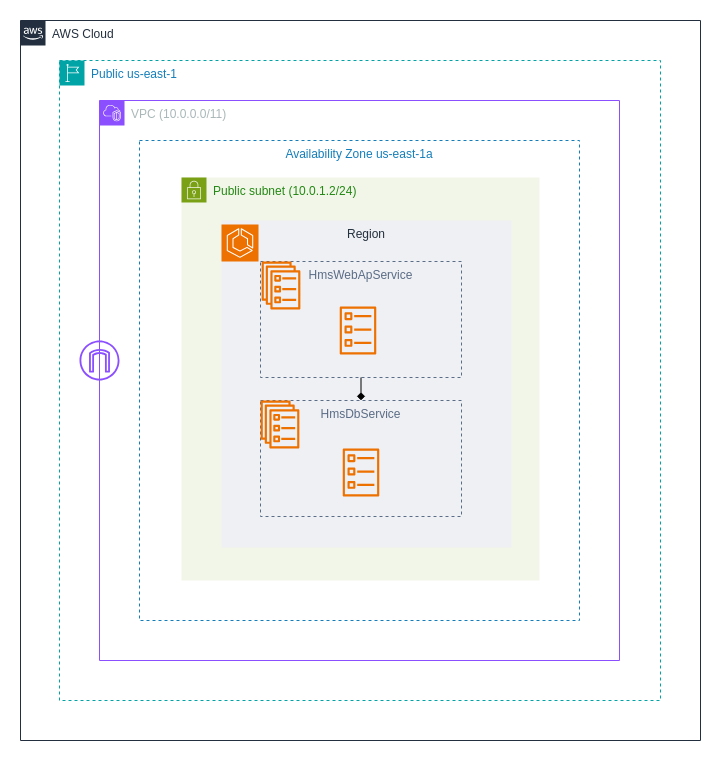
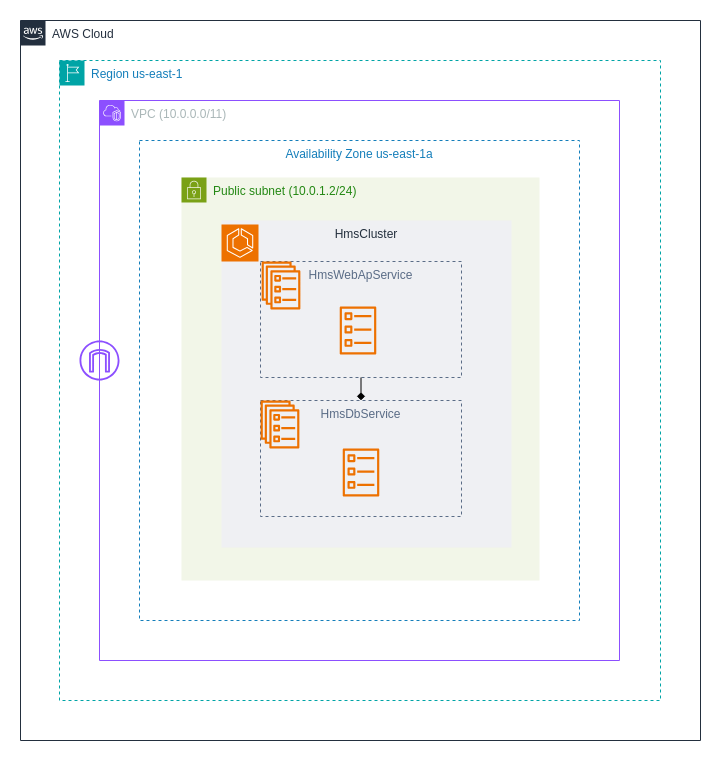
(142, 75) -> (144, 75)
(367, 235) -> (367, 235)
